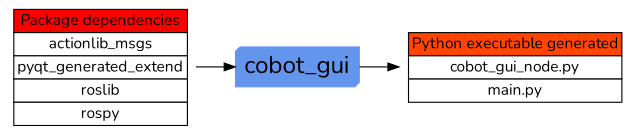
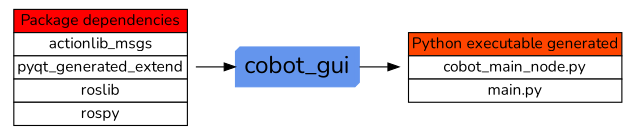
(515, 67) -> (515, 67)
